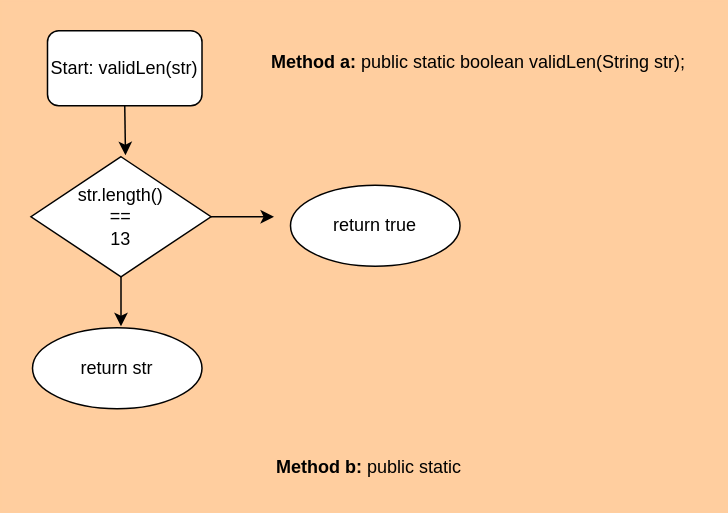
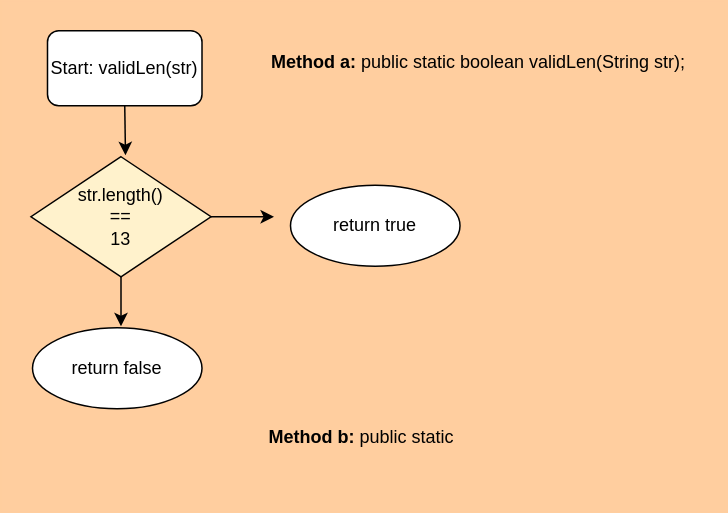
(121, 217) -> (121, 217)
(117, 368) -> (117, 368)
(368, 467) -> (360, 437)
